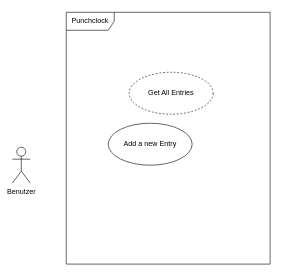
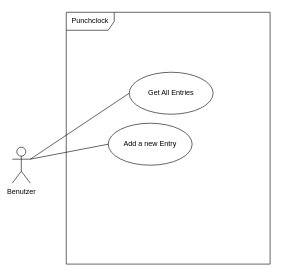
(171, 93) -> (171, 93)
none -> (81, 125)
none -> (71, 152)
